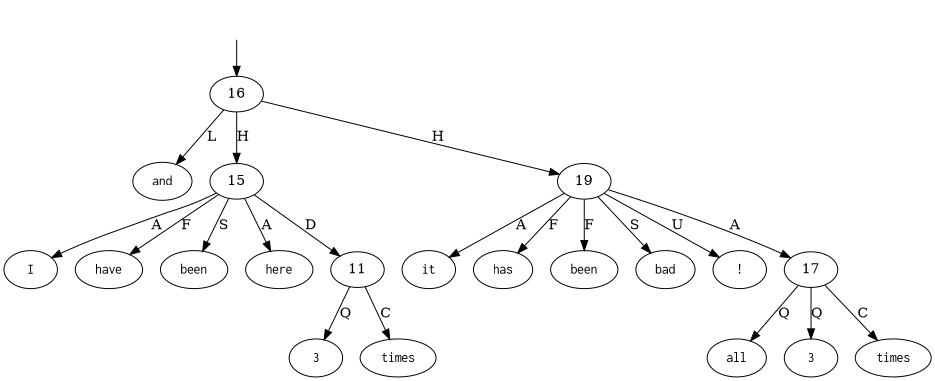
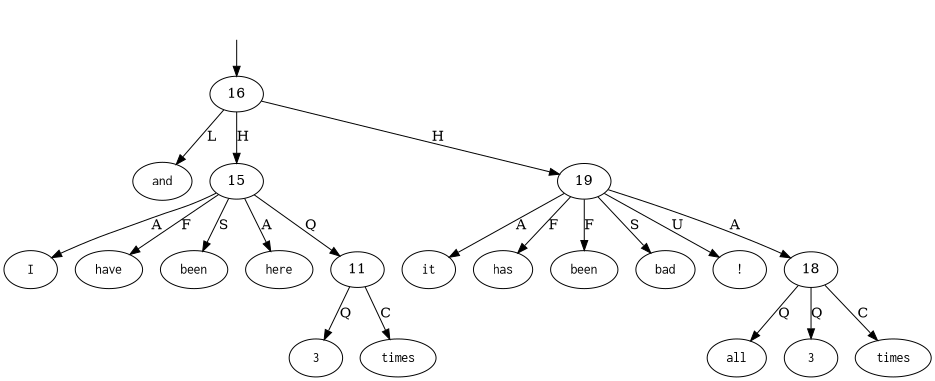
(311, 225) -> (311, 225)
(811, 270) -> (811, 270)
